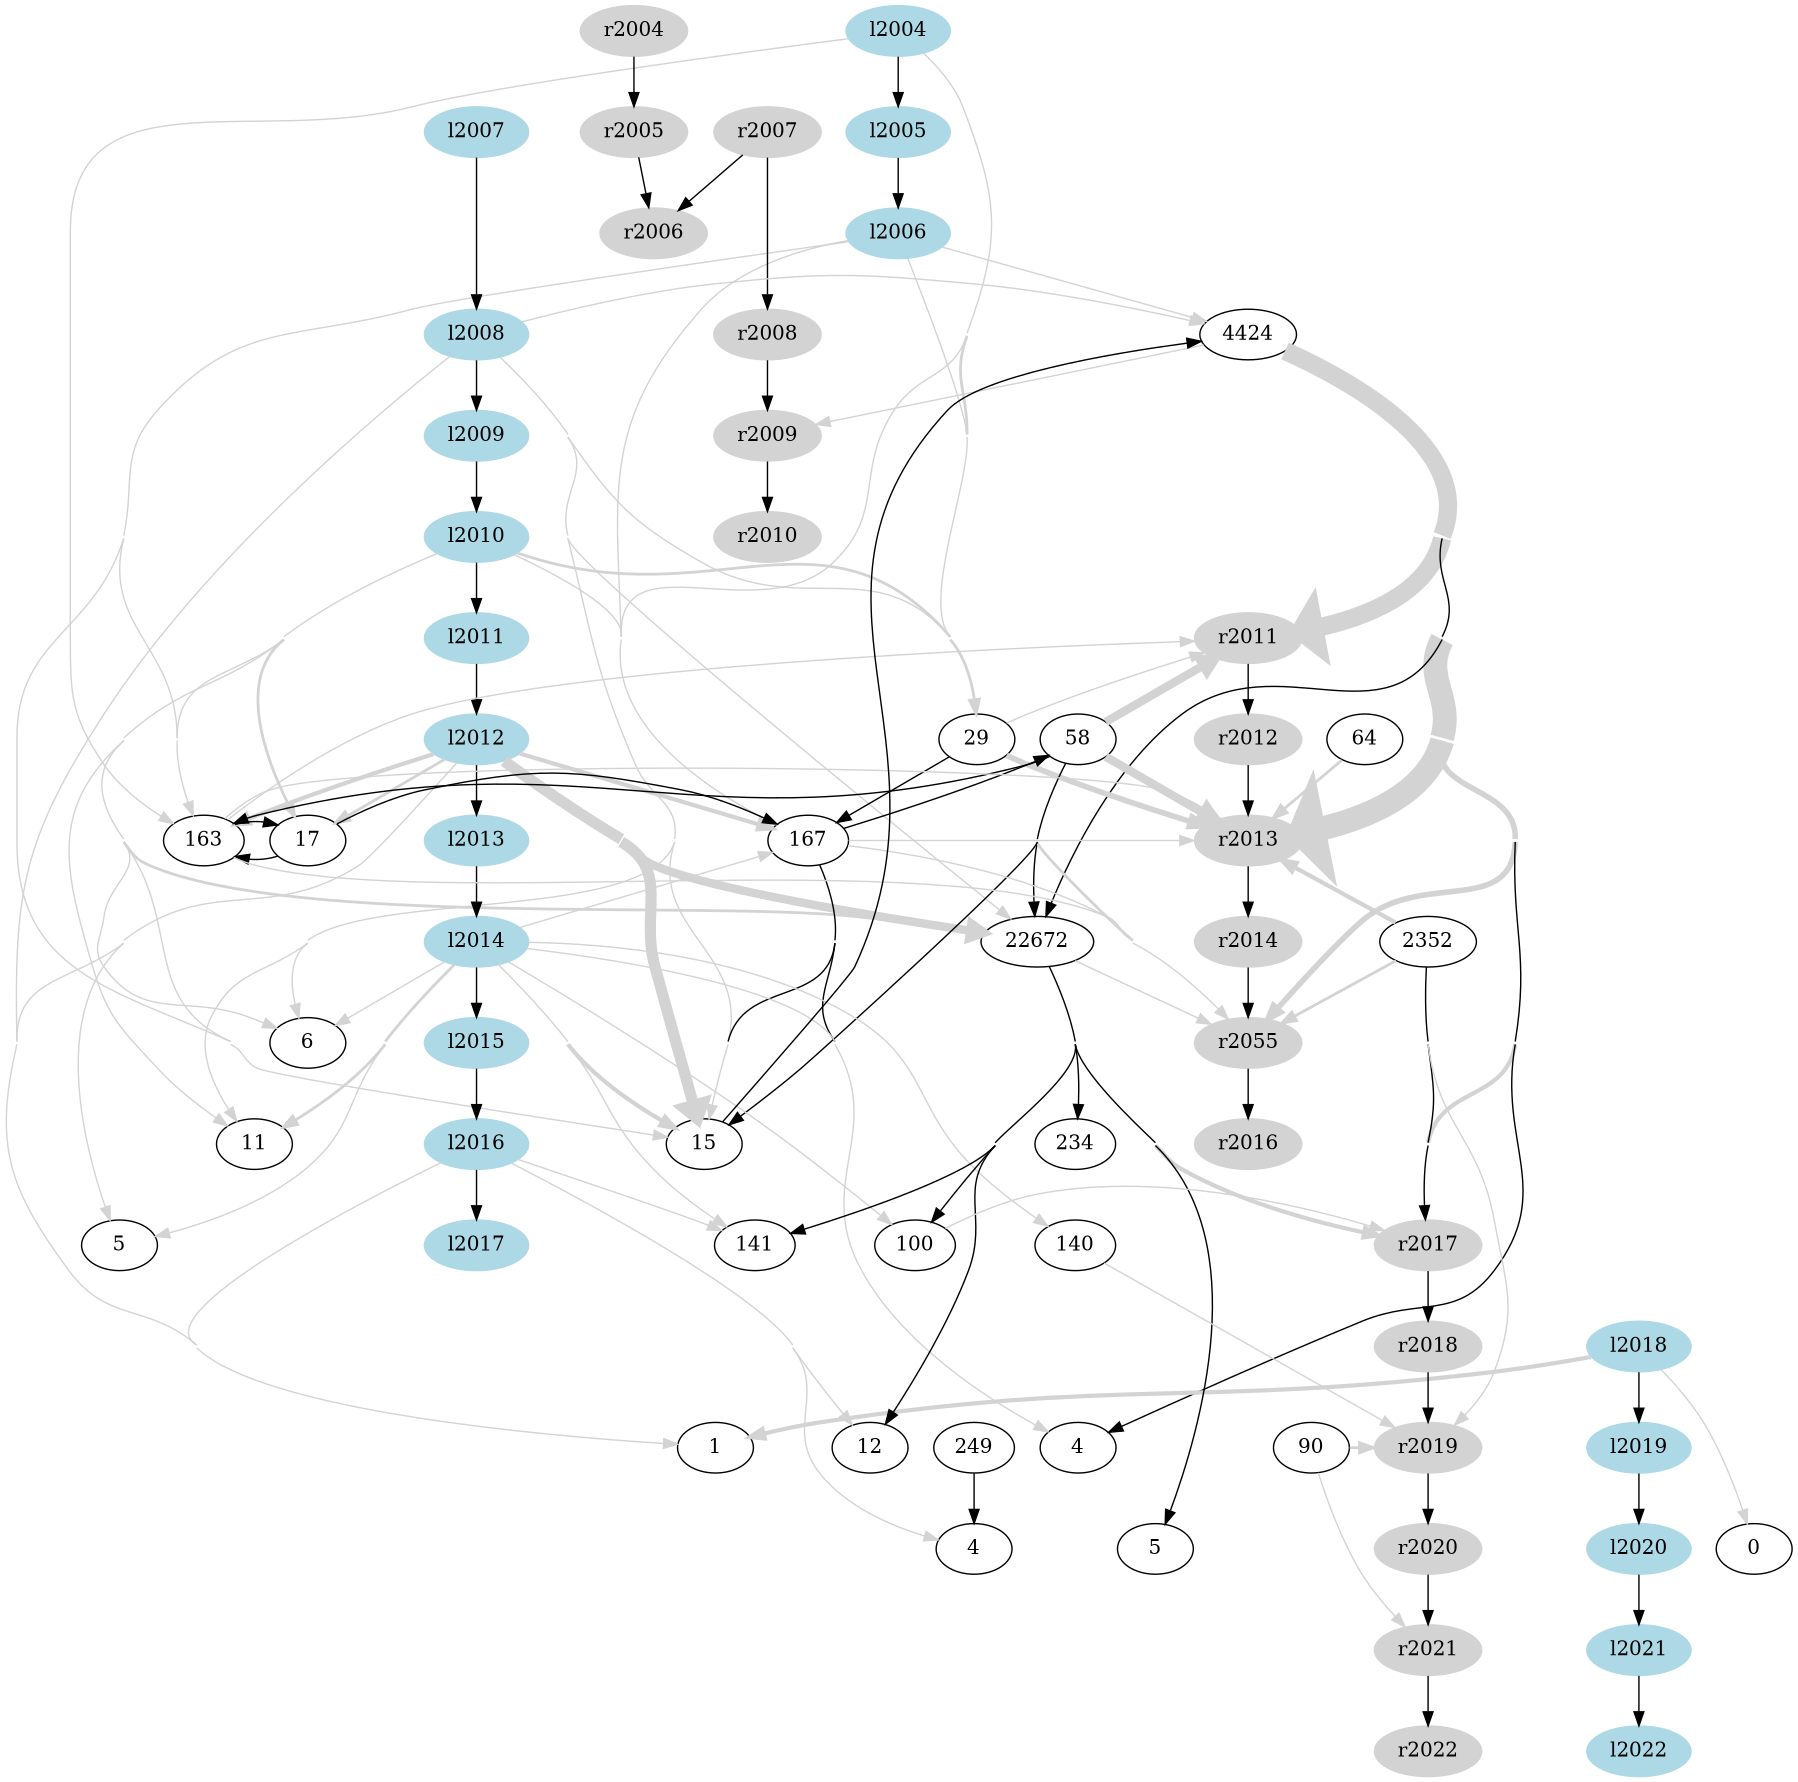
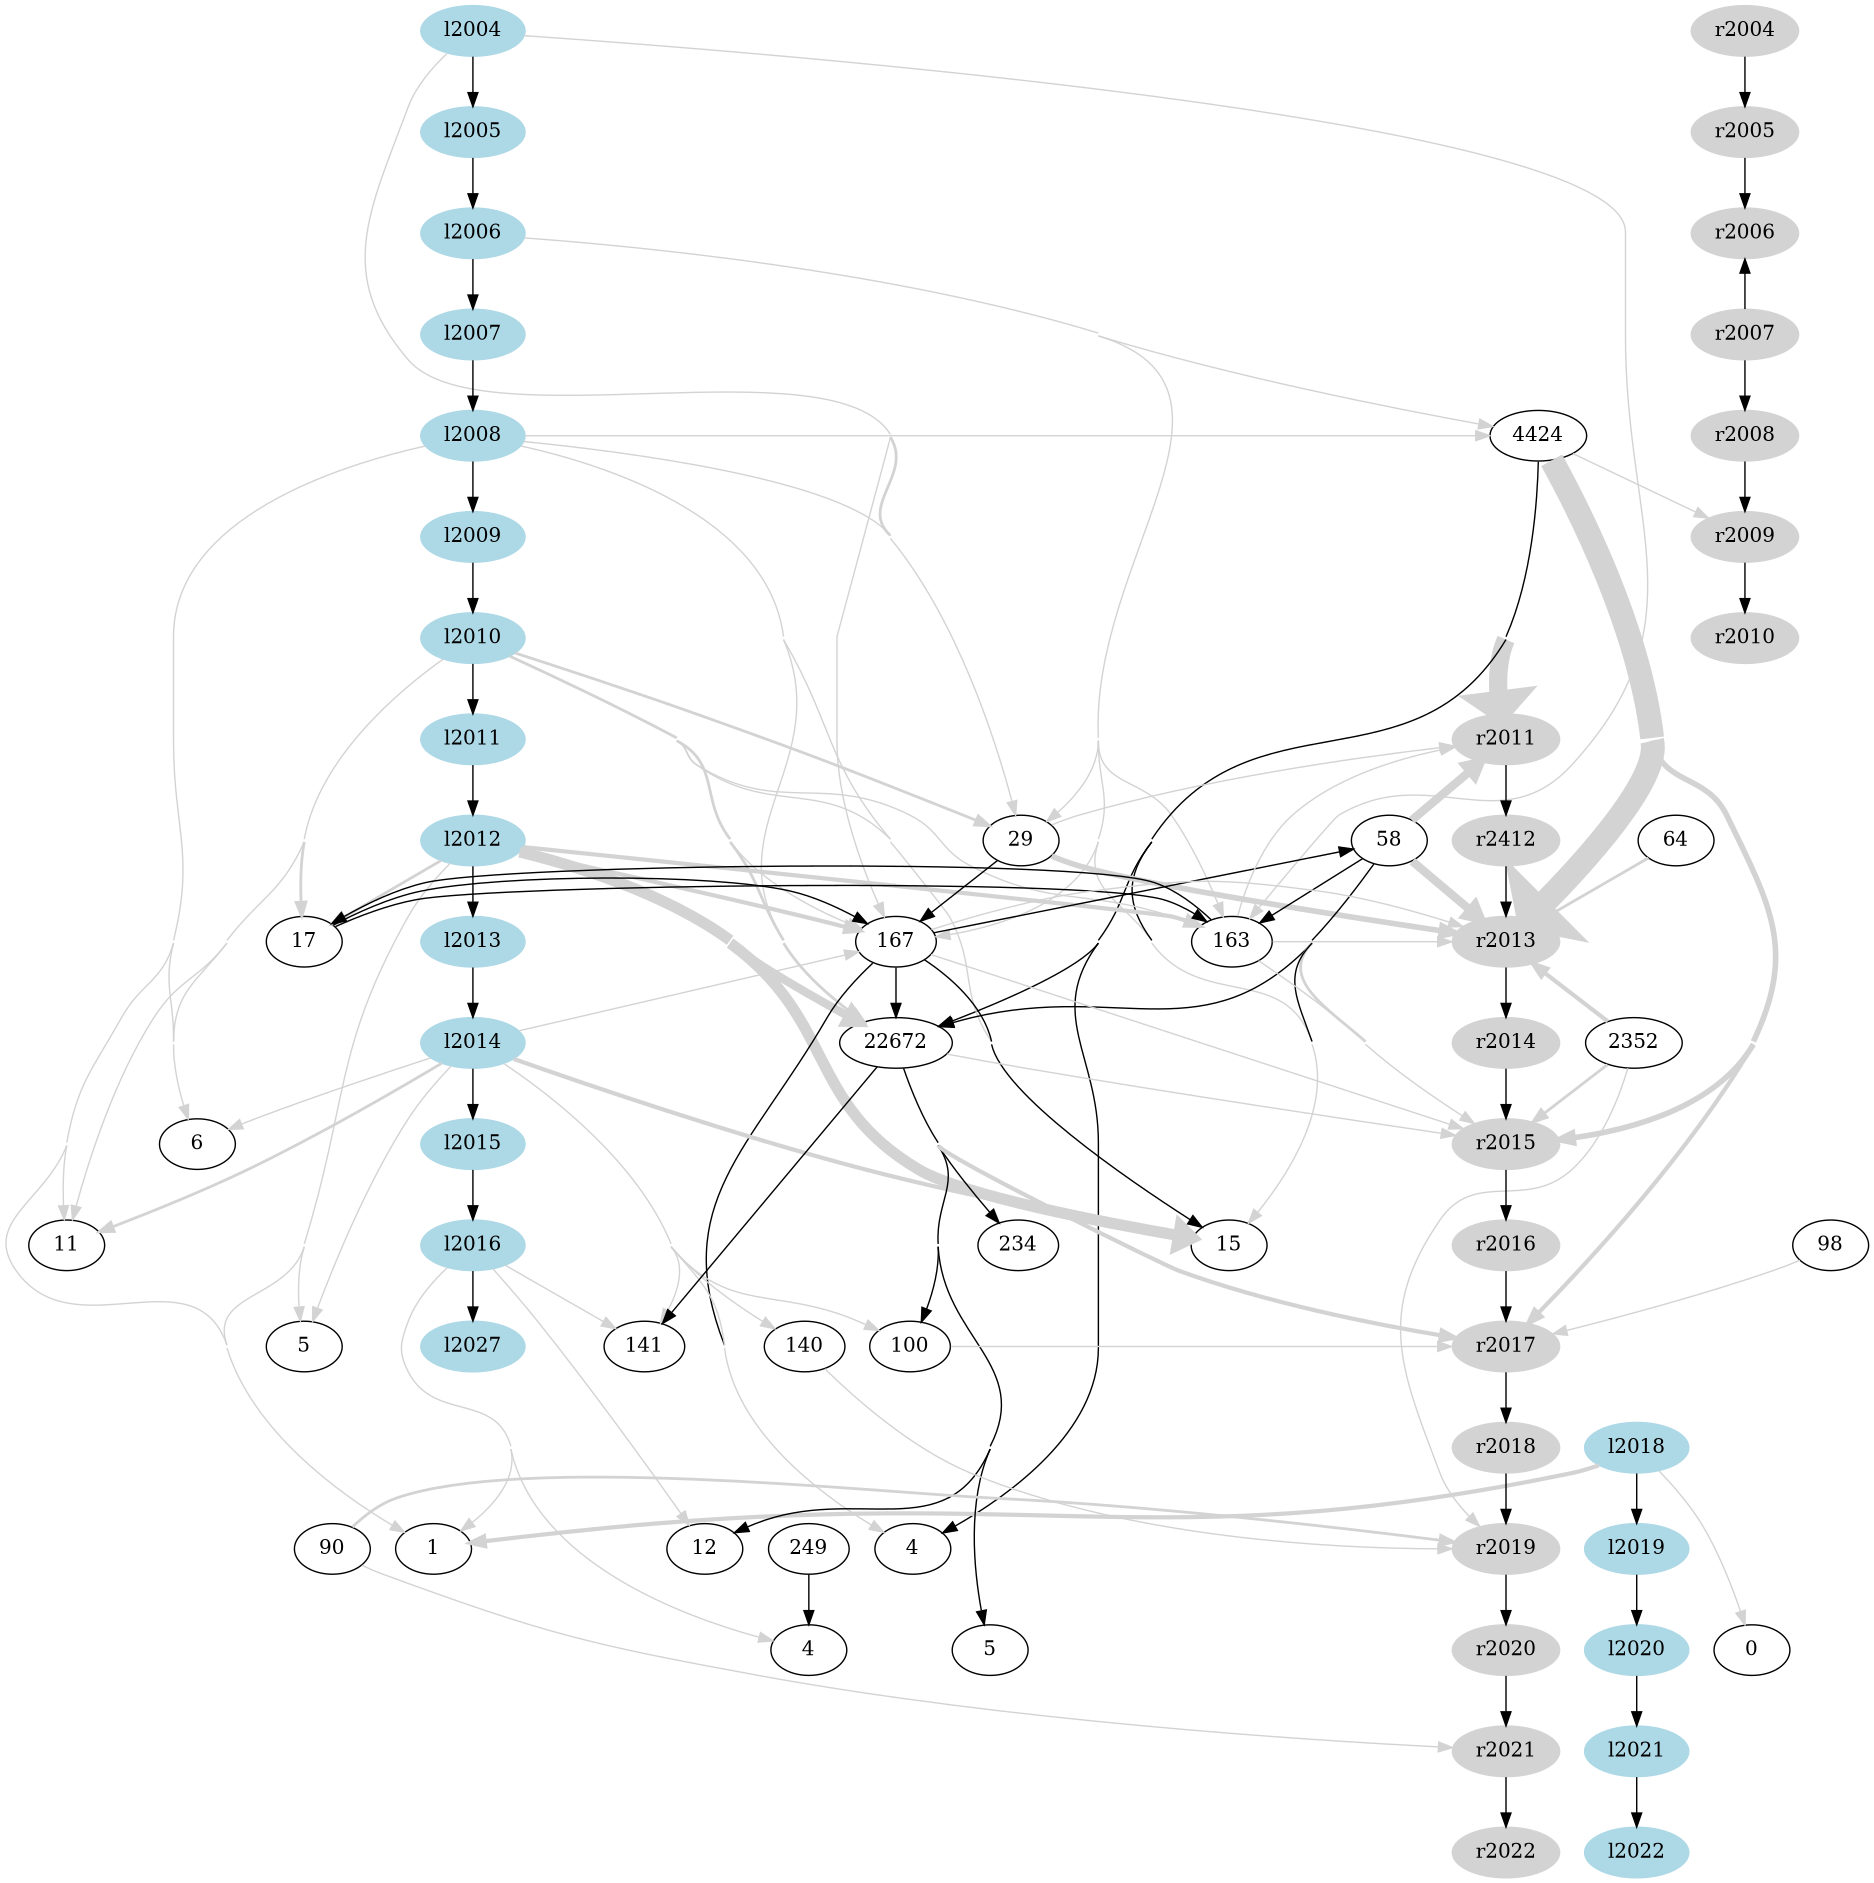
none -> (473, 277)
(878, 683) -> (1136, 870)
(1248, 739) -> (1506, 841)
none -> (896, 985)
(1426, 1004) -> (1506, 1289)
(1248, 1043) -> (1506, 1144)
(477, 1245) -> (473, 1347)
none -> (1831, 1245)
